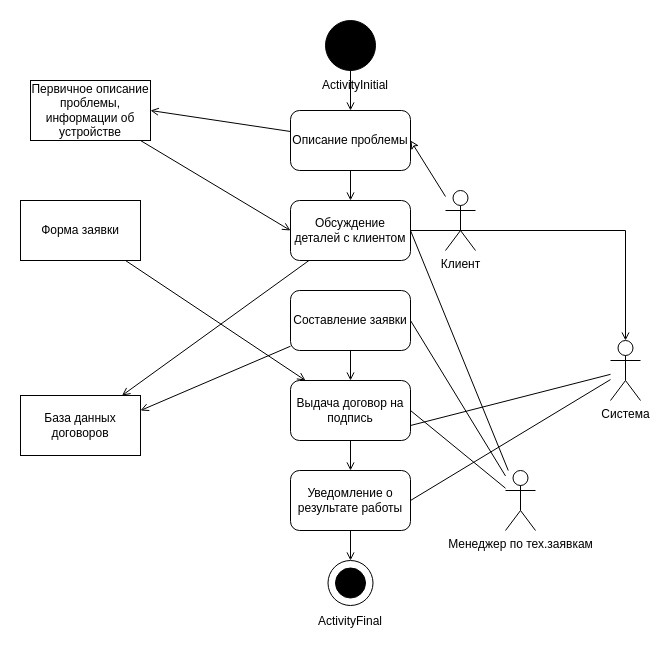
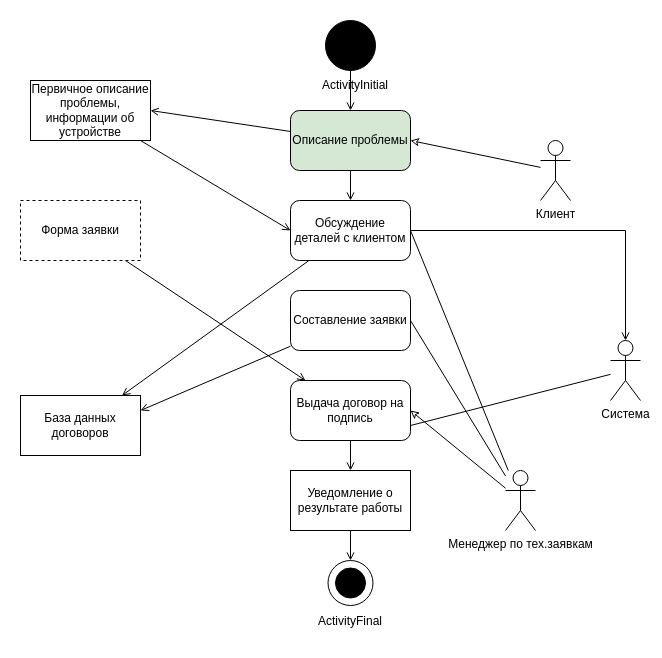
(351, 141) -> (351, 141)
(461, 221) -> (556, 171)
(81, 231) -> (81, 231)
(351, 368) -> none
(414, 414) -> (417, 416)
(511, 440) -> none
(351, 501) -> (351, 501)
